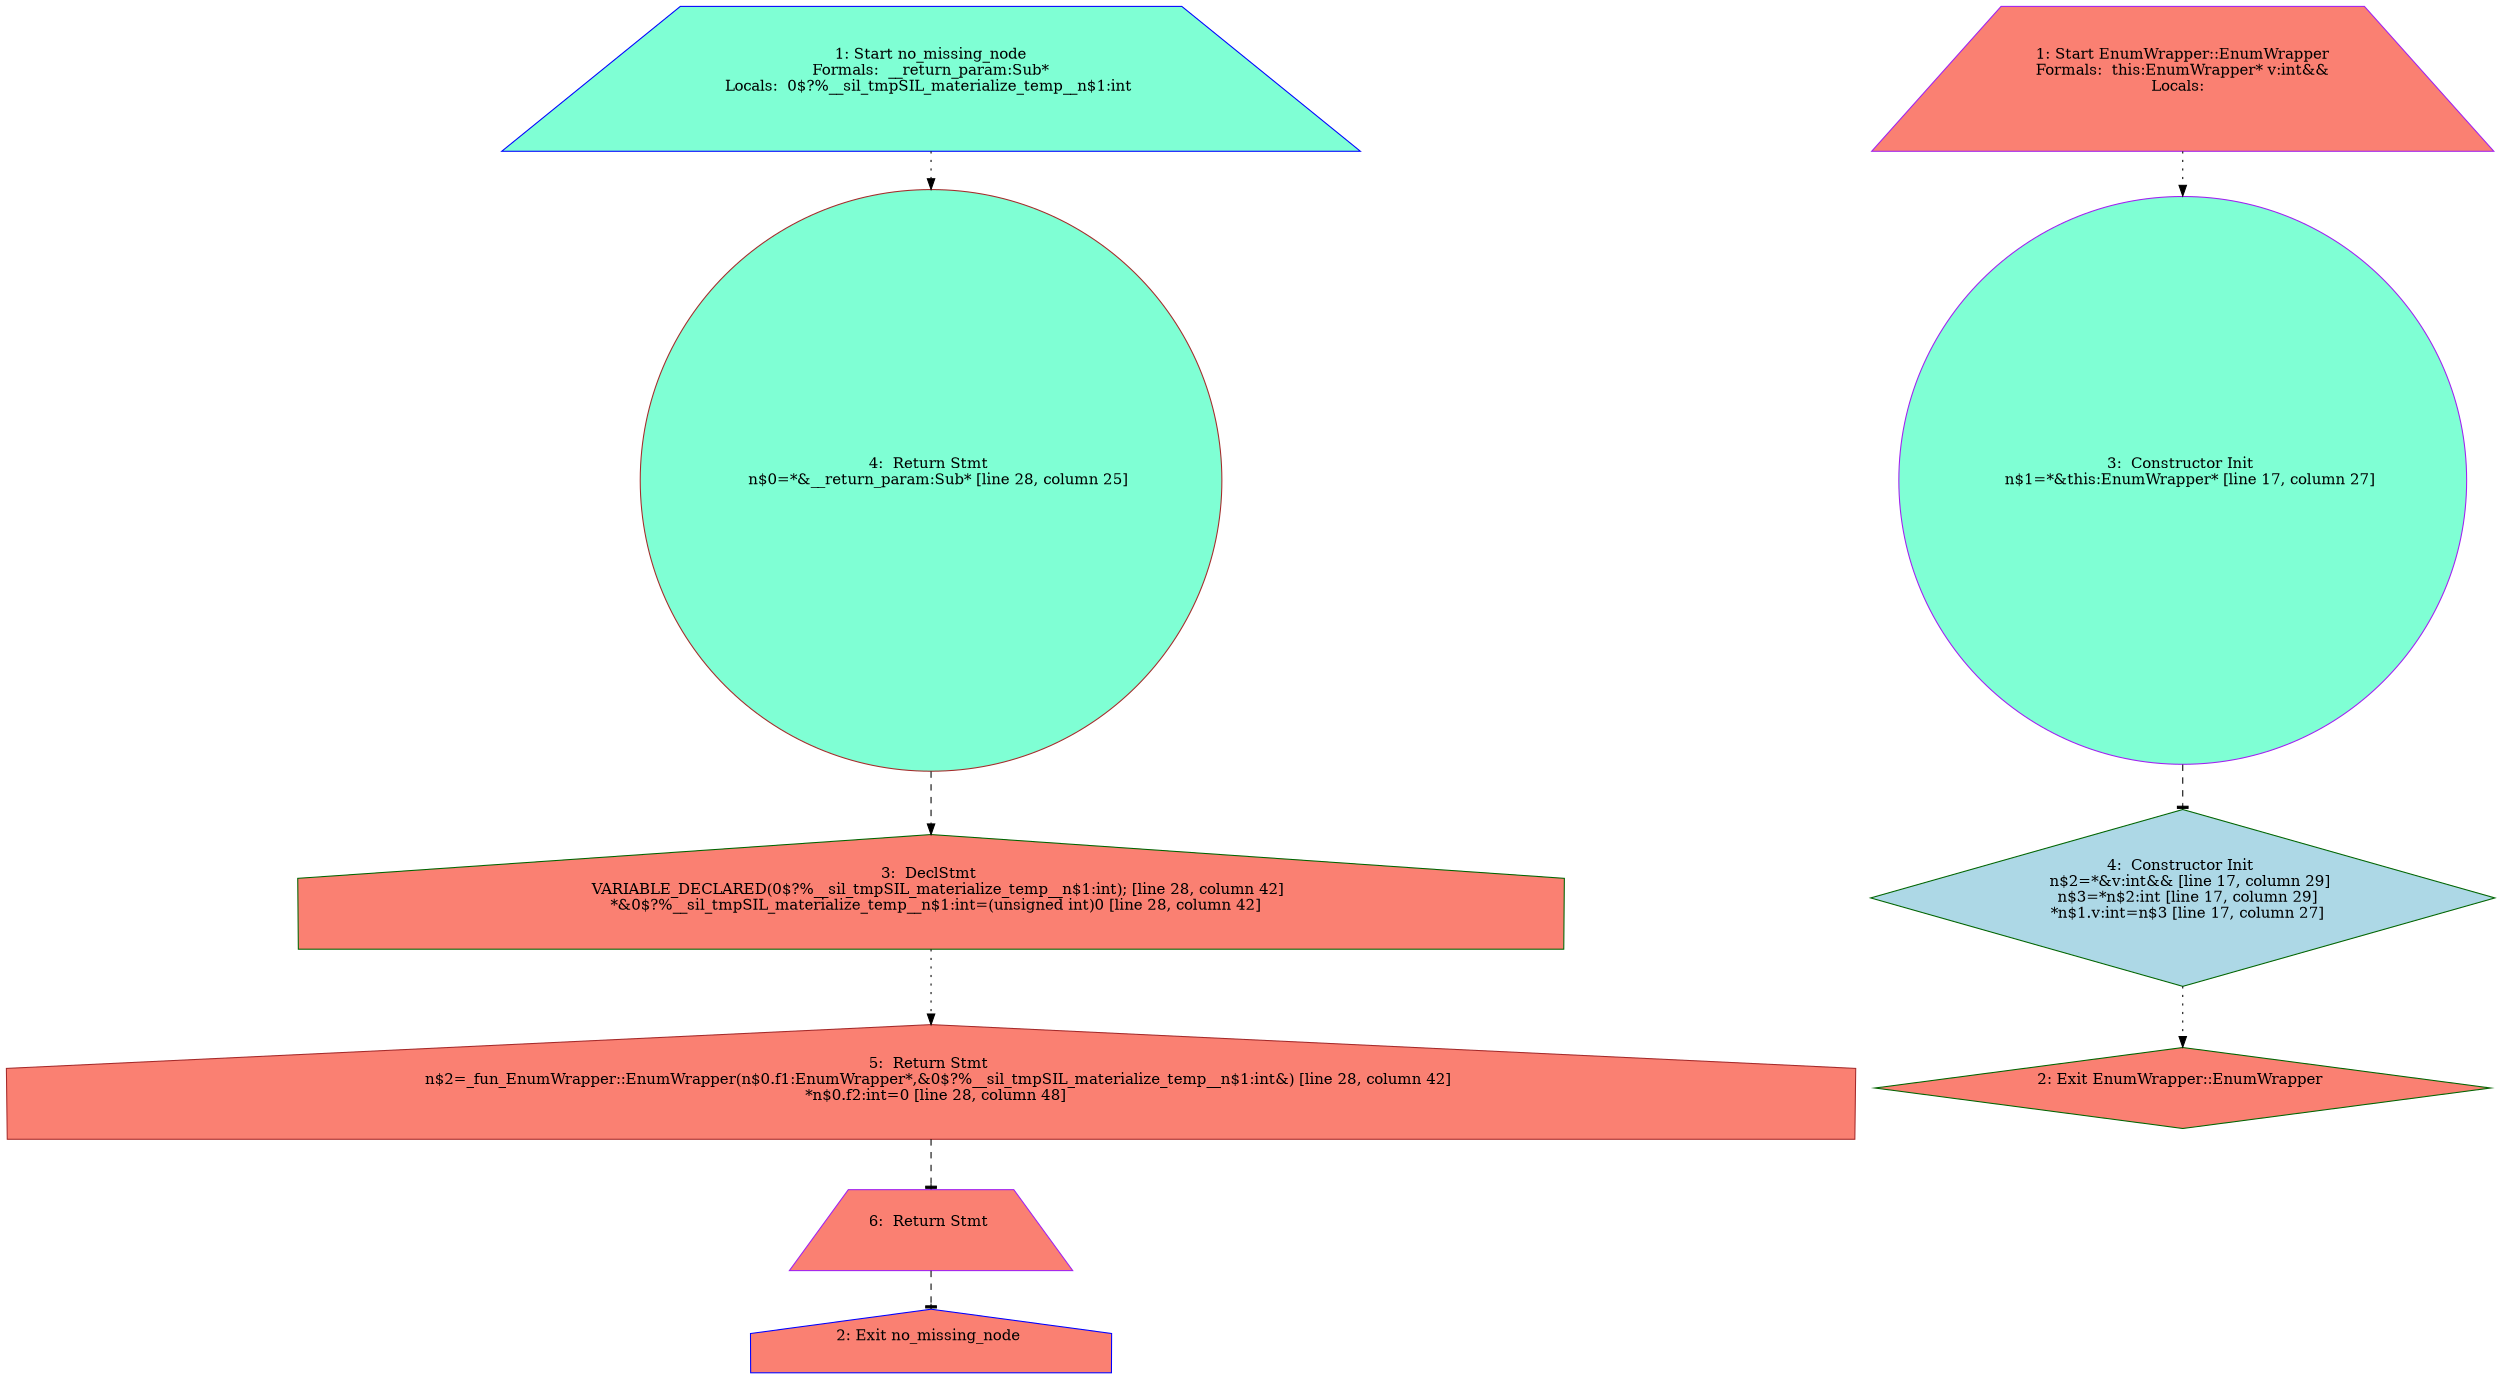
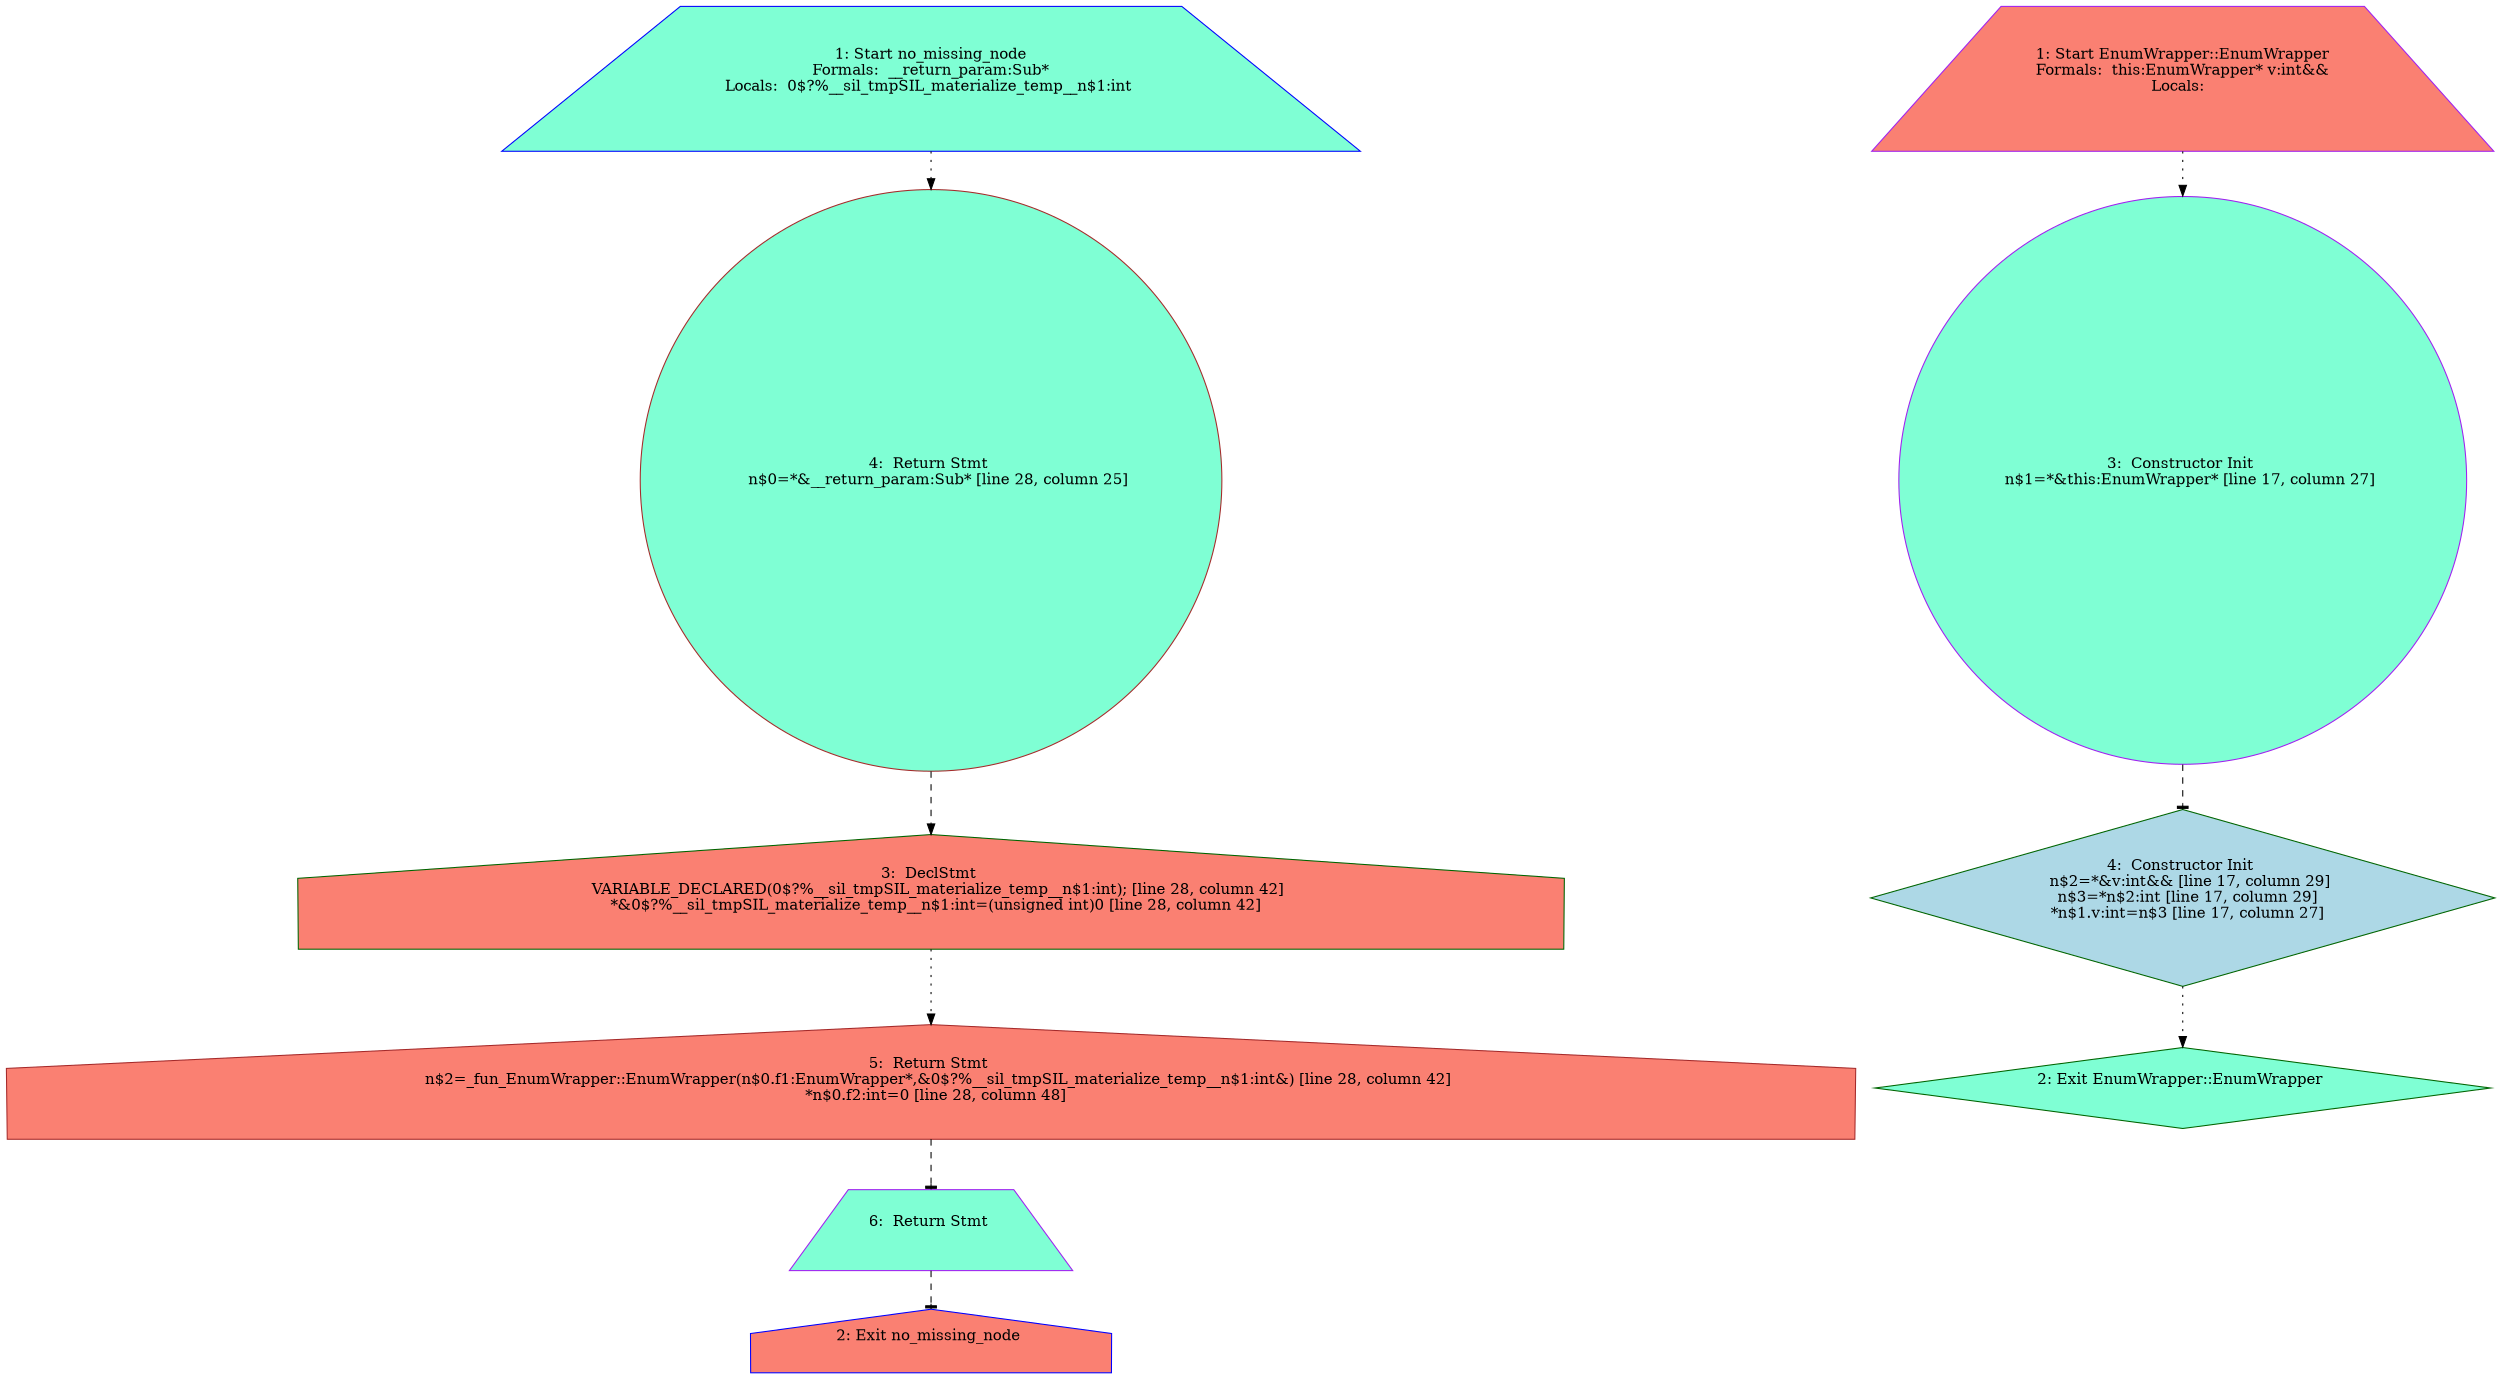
(2183, 1088) -> (2183, 1088)
(931, 1230) -> (931, 1230)
